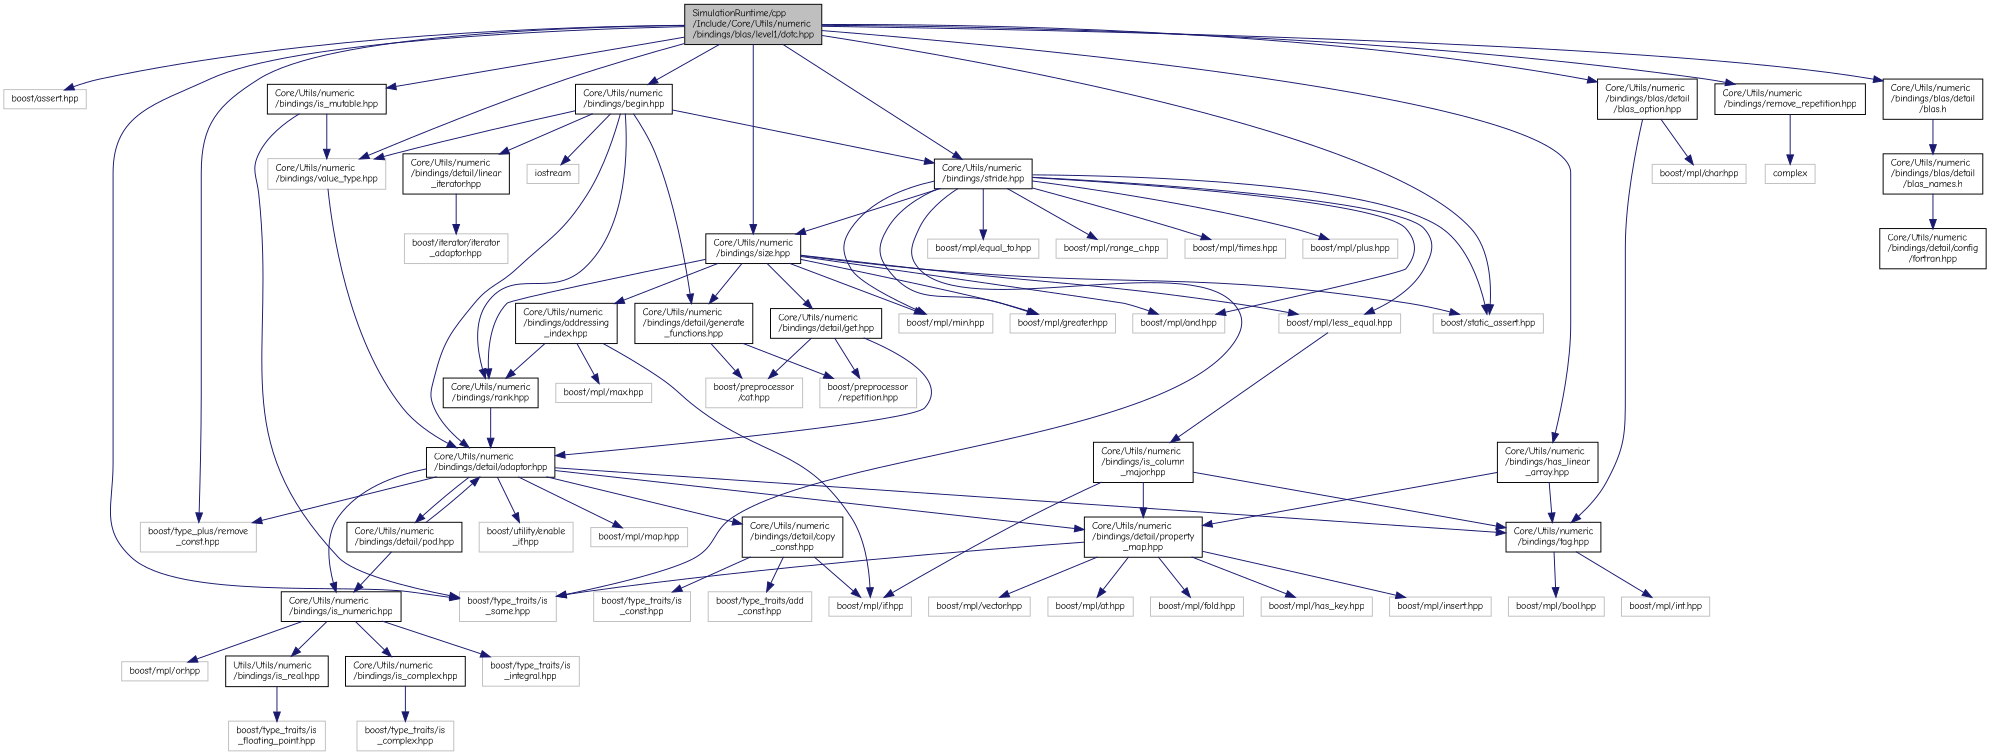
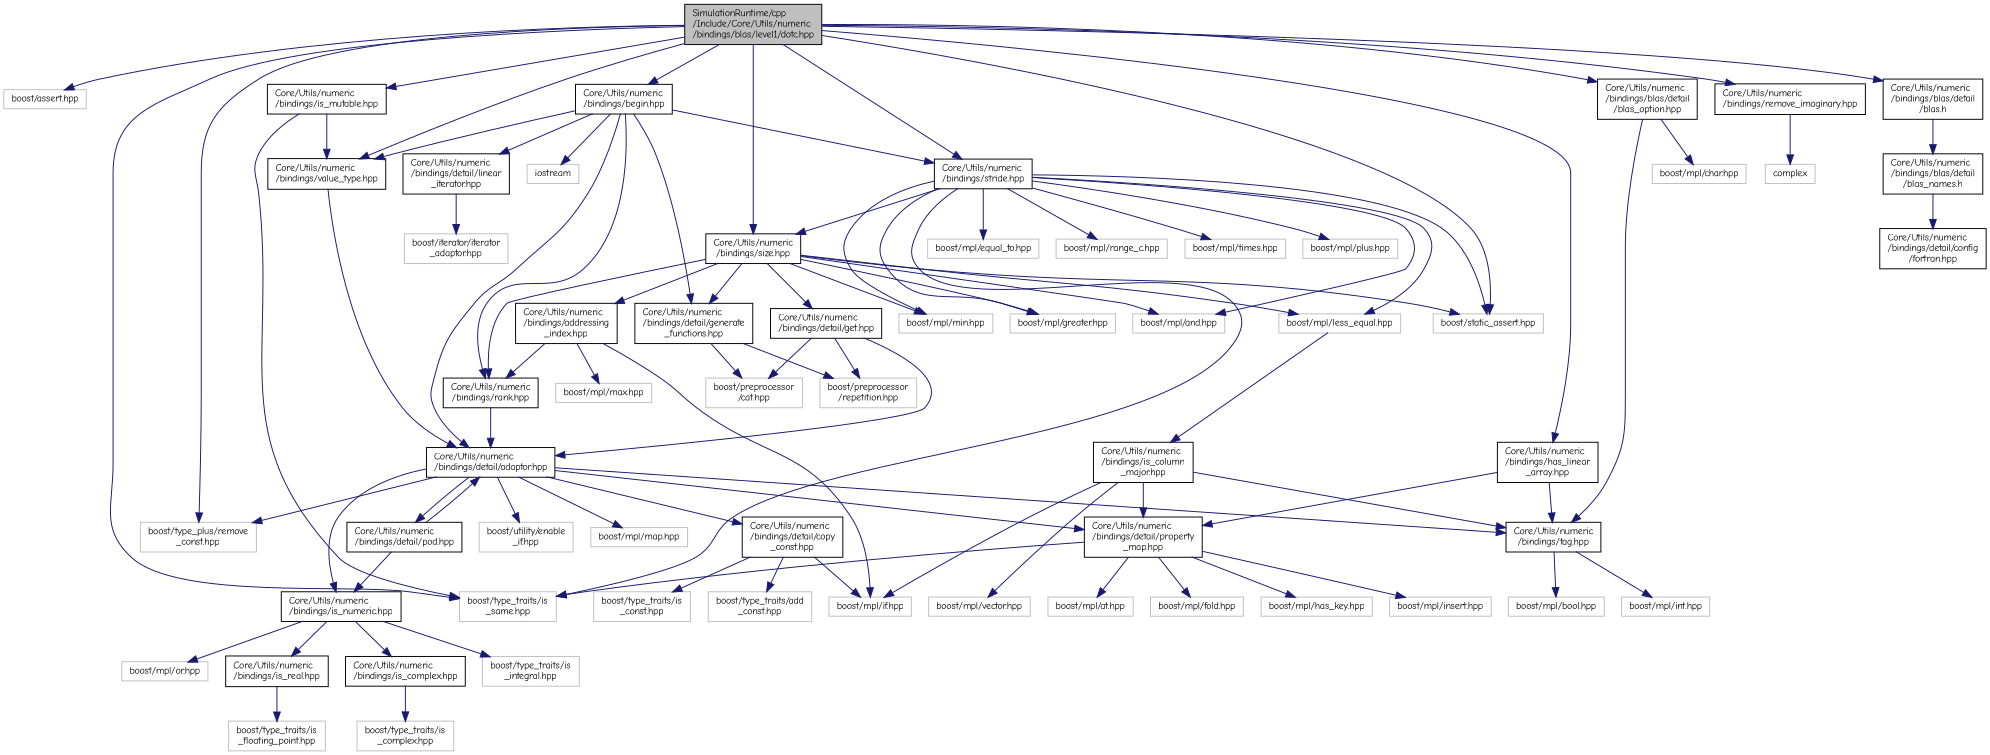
(1790, 99) -> (1790, 99)
(327, 174) -> (327, 174)
(1053, 575) -> (1055, 535)
(277, 671) -> (277, 671)
